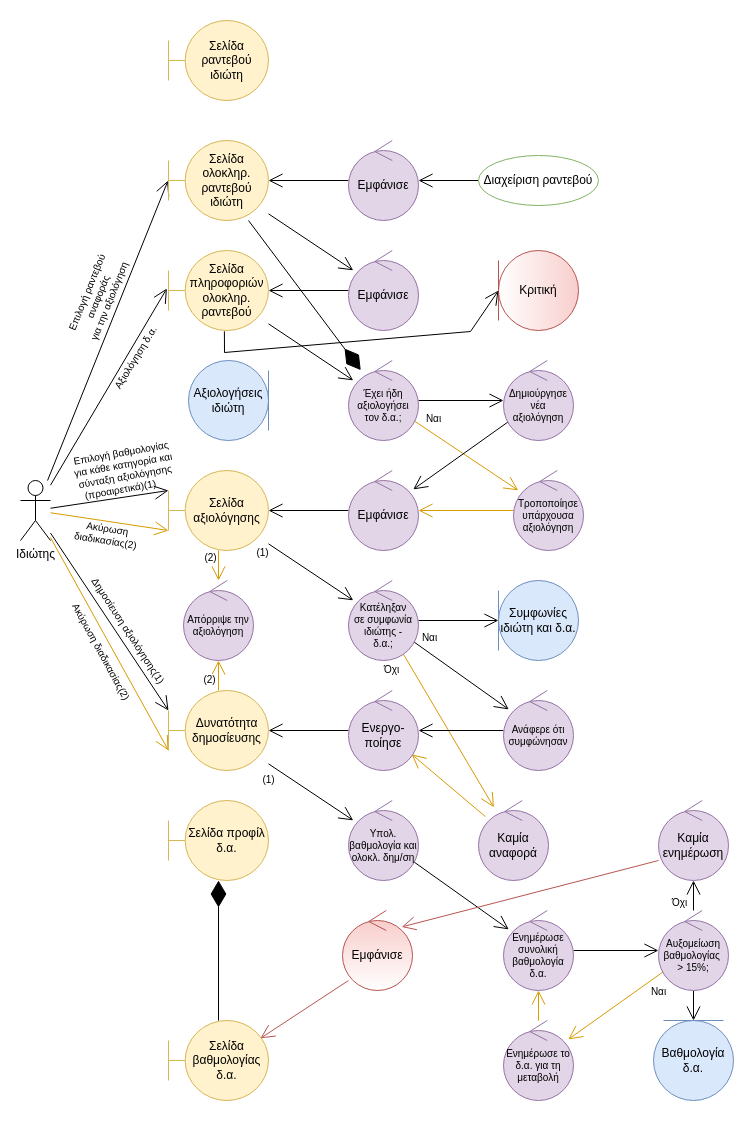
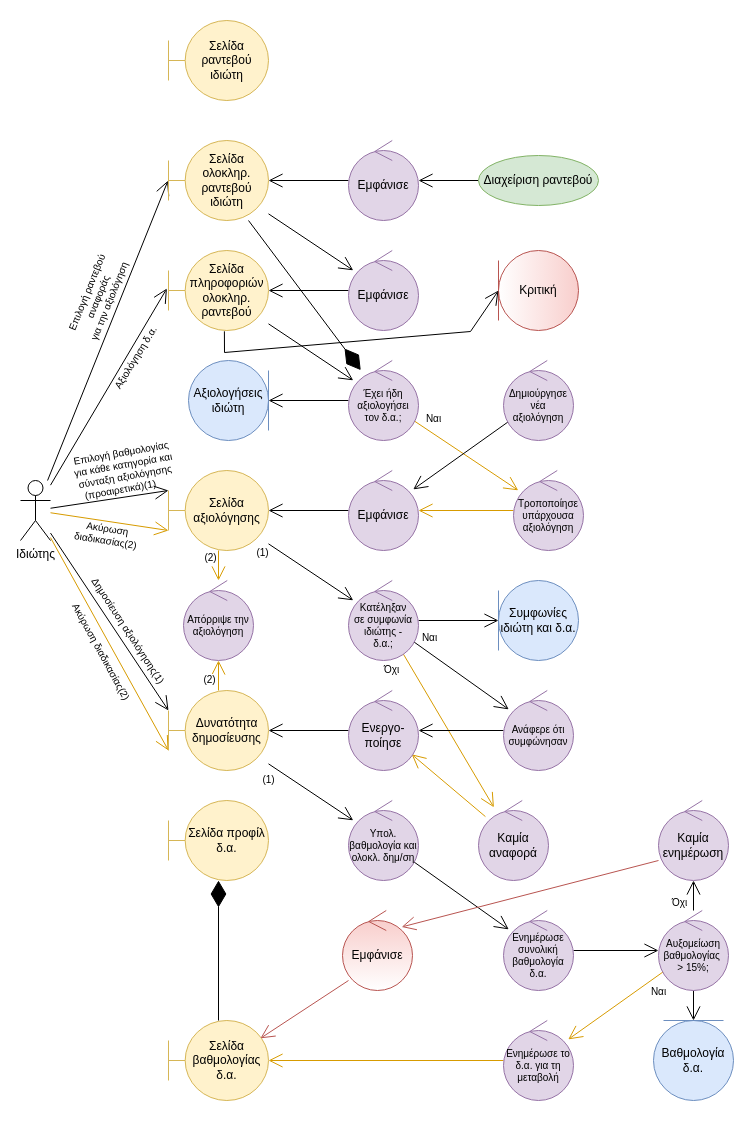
(539, 181) -> (539, 181)
(460, 401) -> (310, 401)
(539, 1007) -> (387, 1061)
